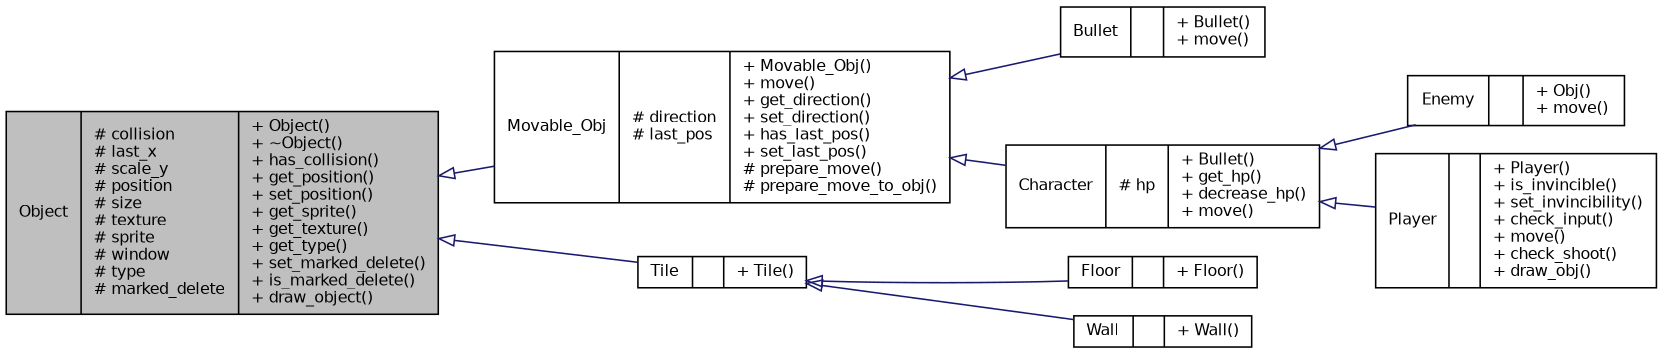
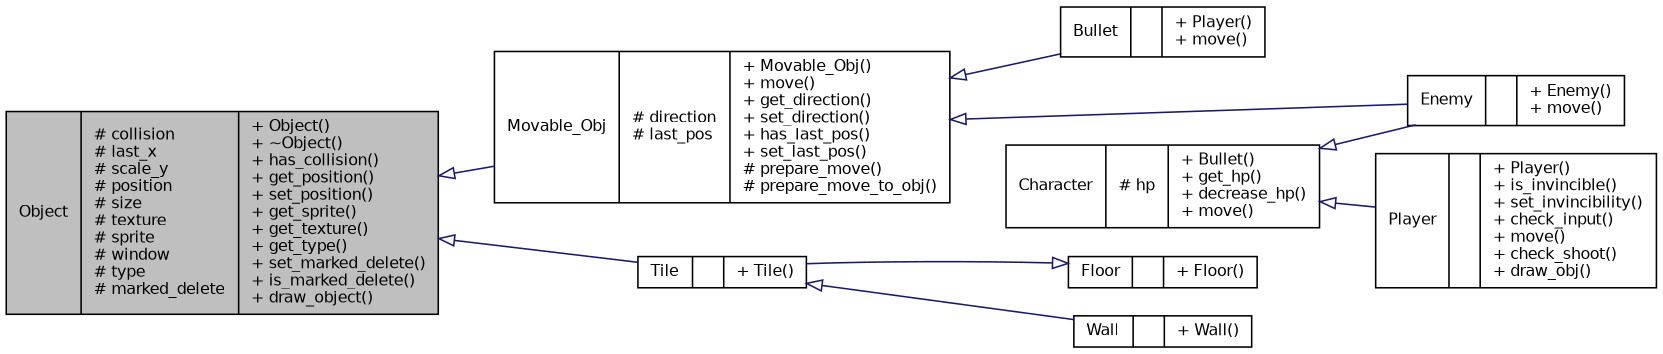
(1213, 23) -> (1213, 23)
(1564, 91) -> (1571, 91)
(986, 163) -> (1187, 112)
(945, 283) -> (929, 262)
